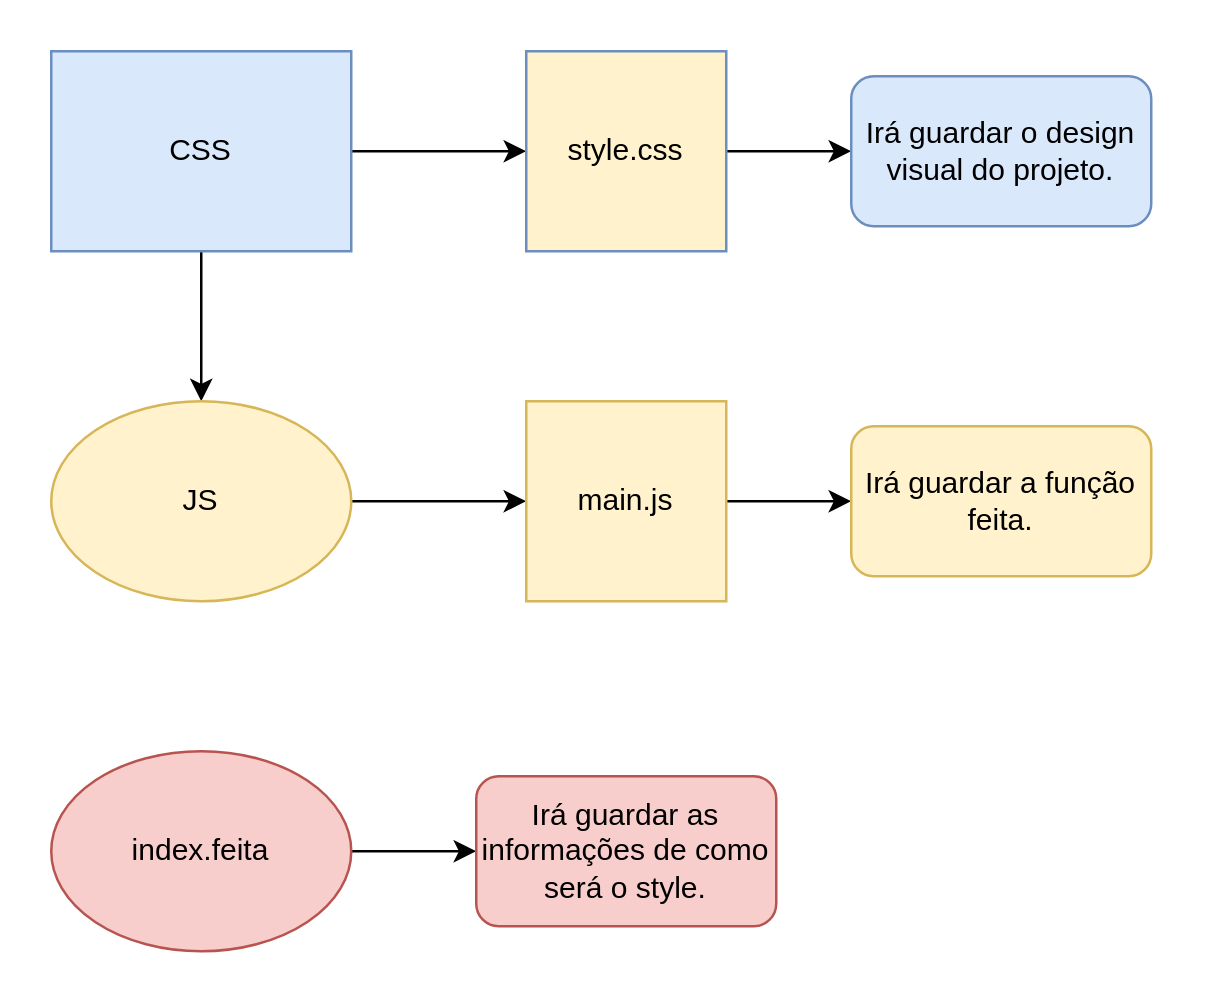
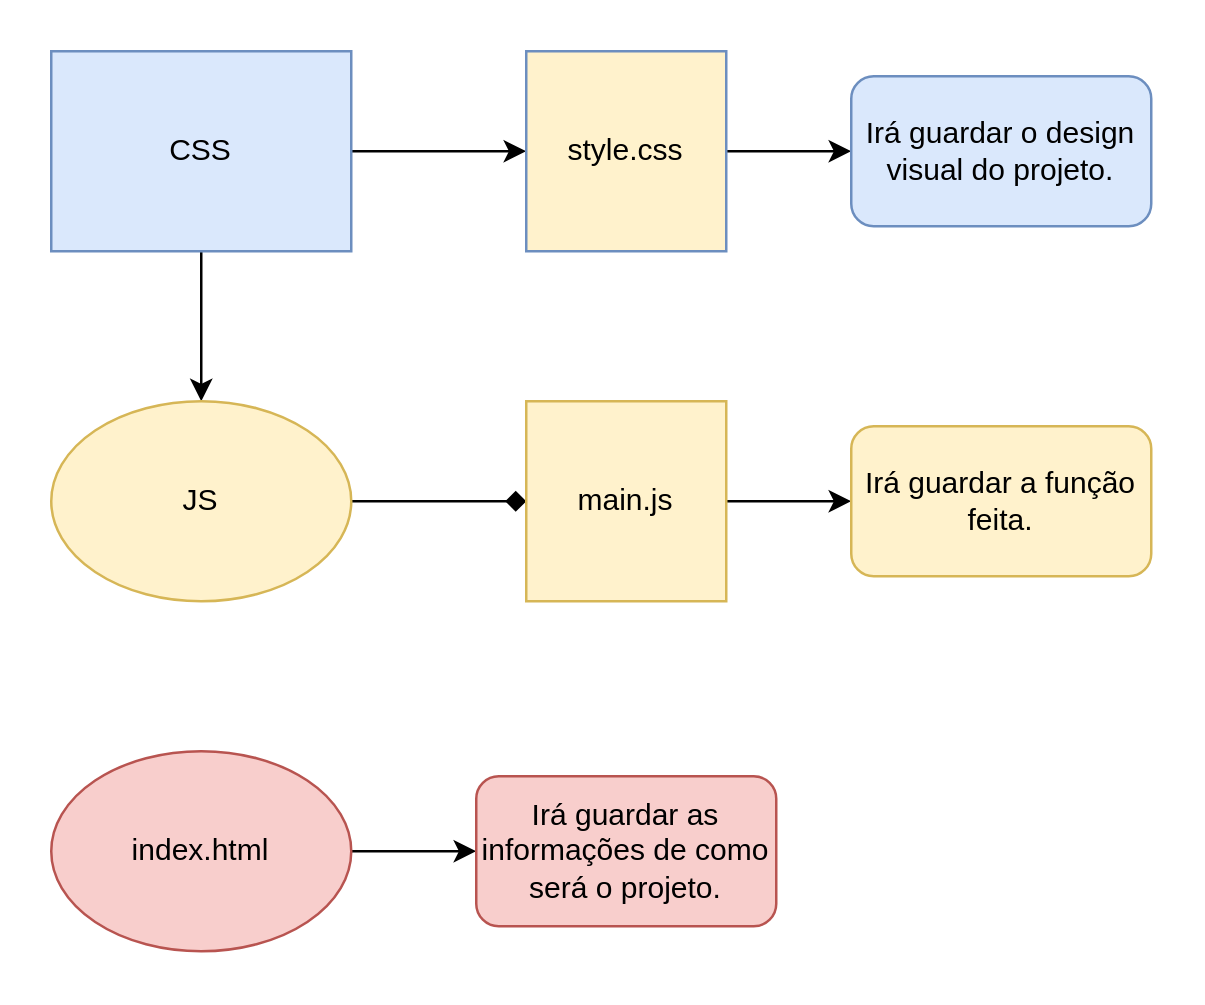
(507, 501) -> (506, 501)
(201, 851) -> (201, 851)
(626, 851) -> (626, 851)
